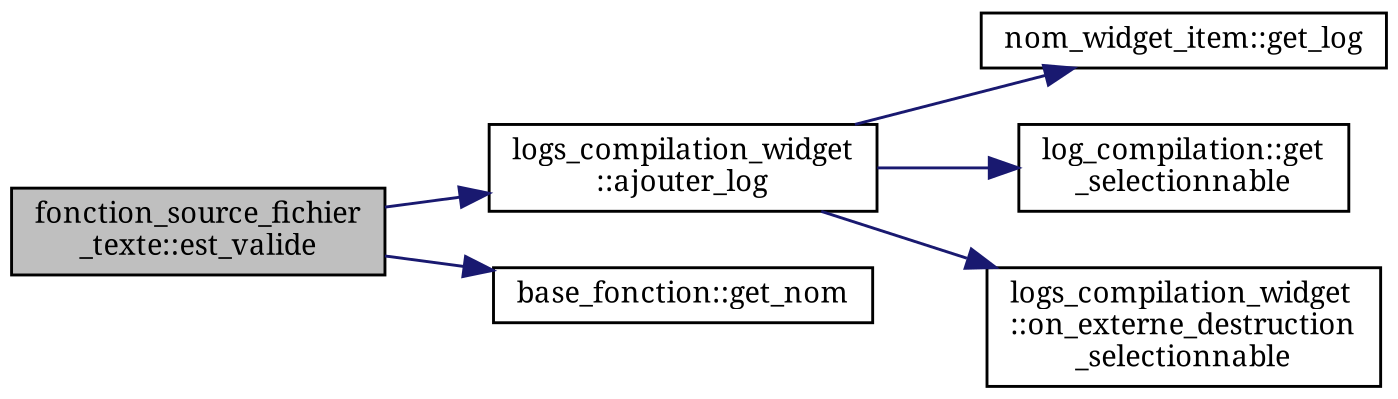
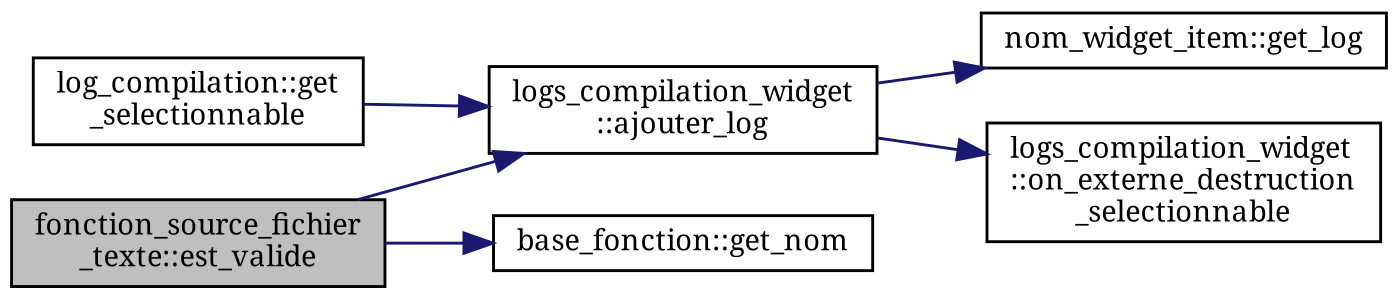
(933, 168) -> (411, 105)
